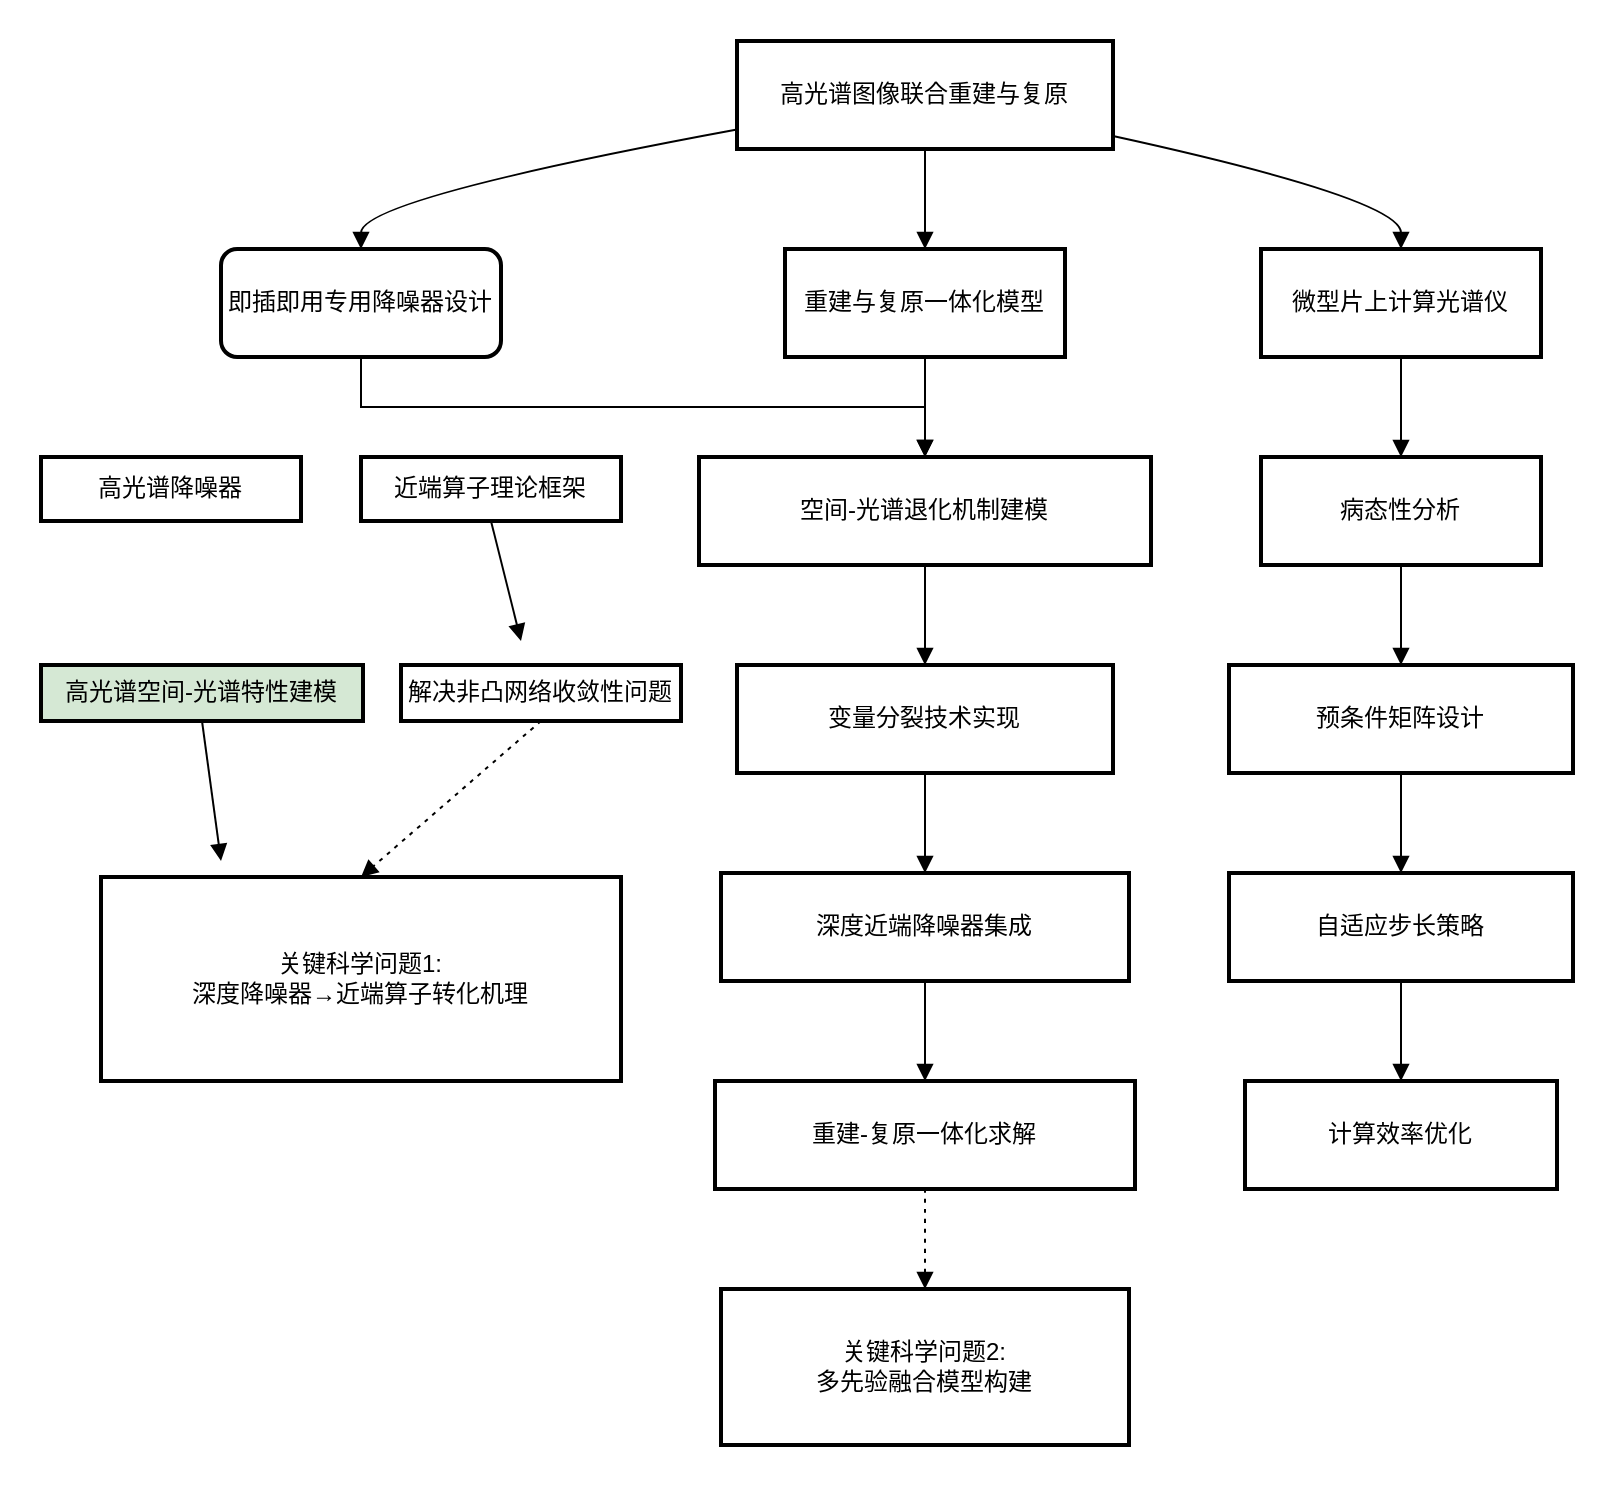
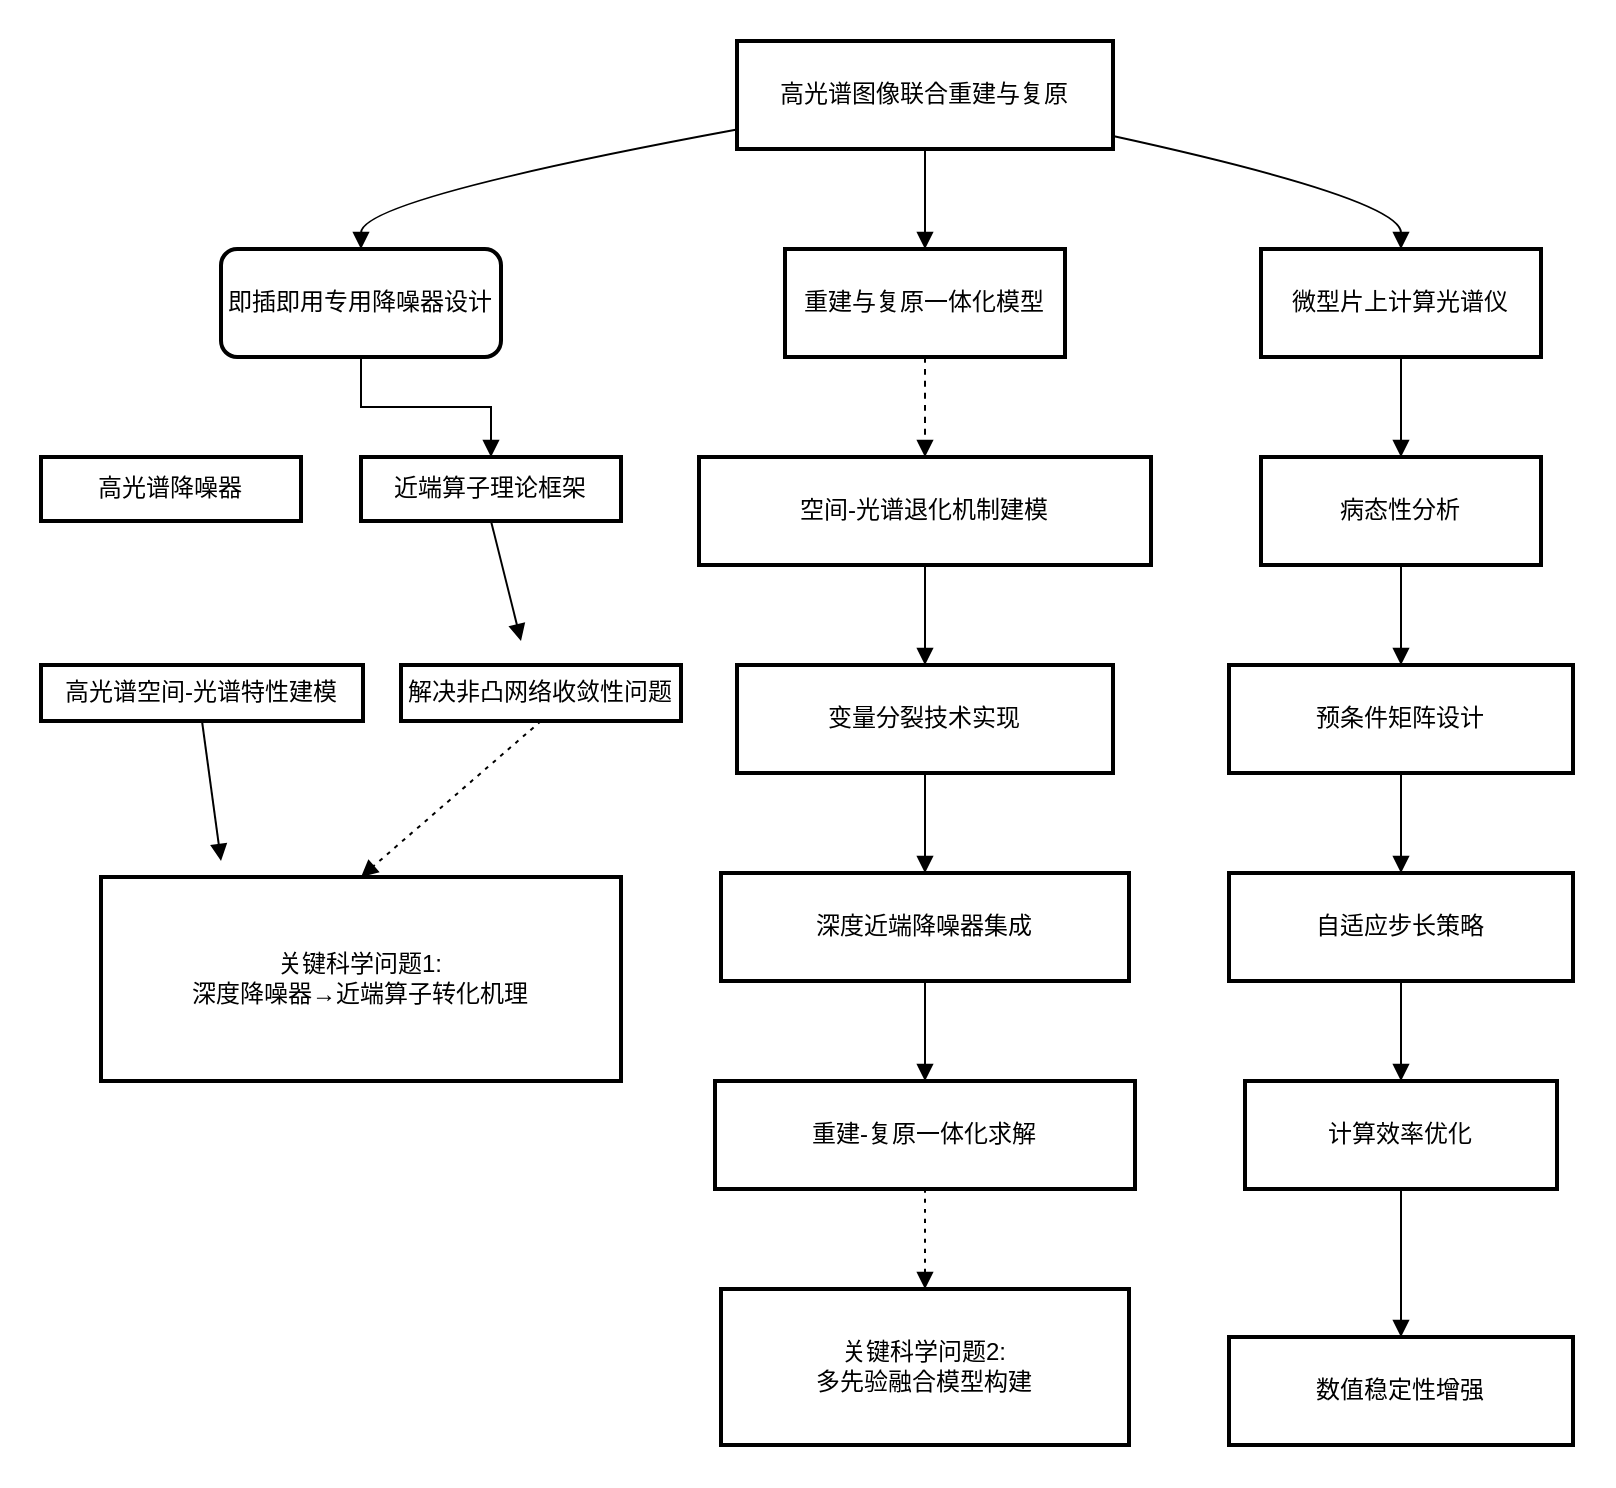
(925, 382) -> (925, 382)
(705, 407) -> (491, 422)
(202, 693) -> (202, 693)
none -> (1401, 1256)
none -> (1401, 1391)
